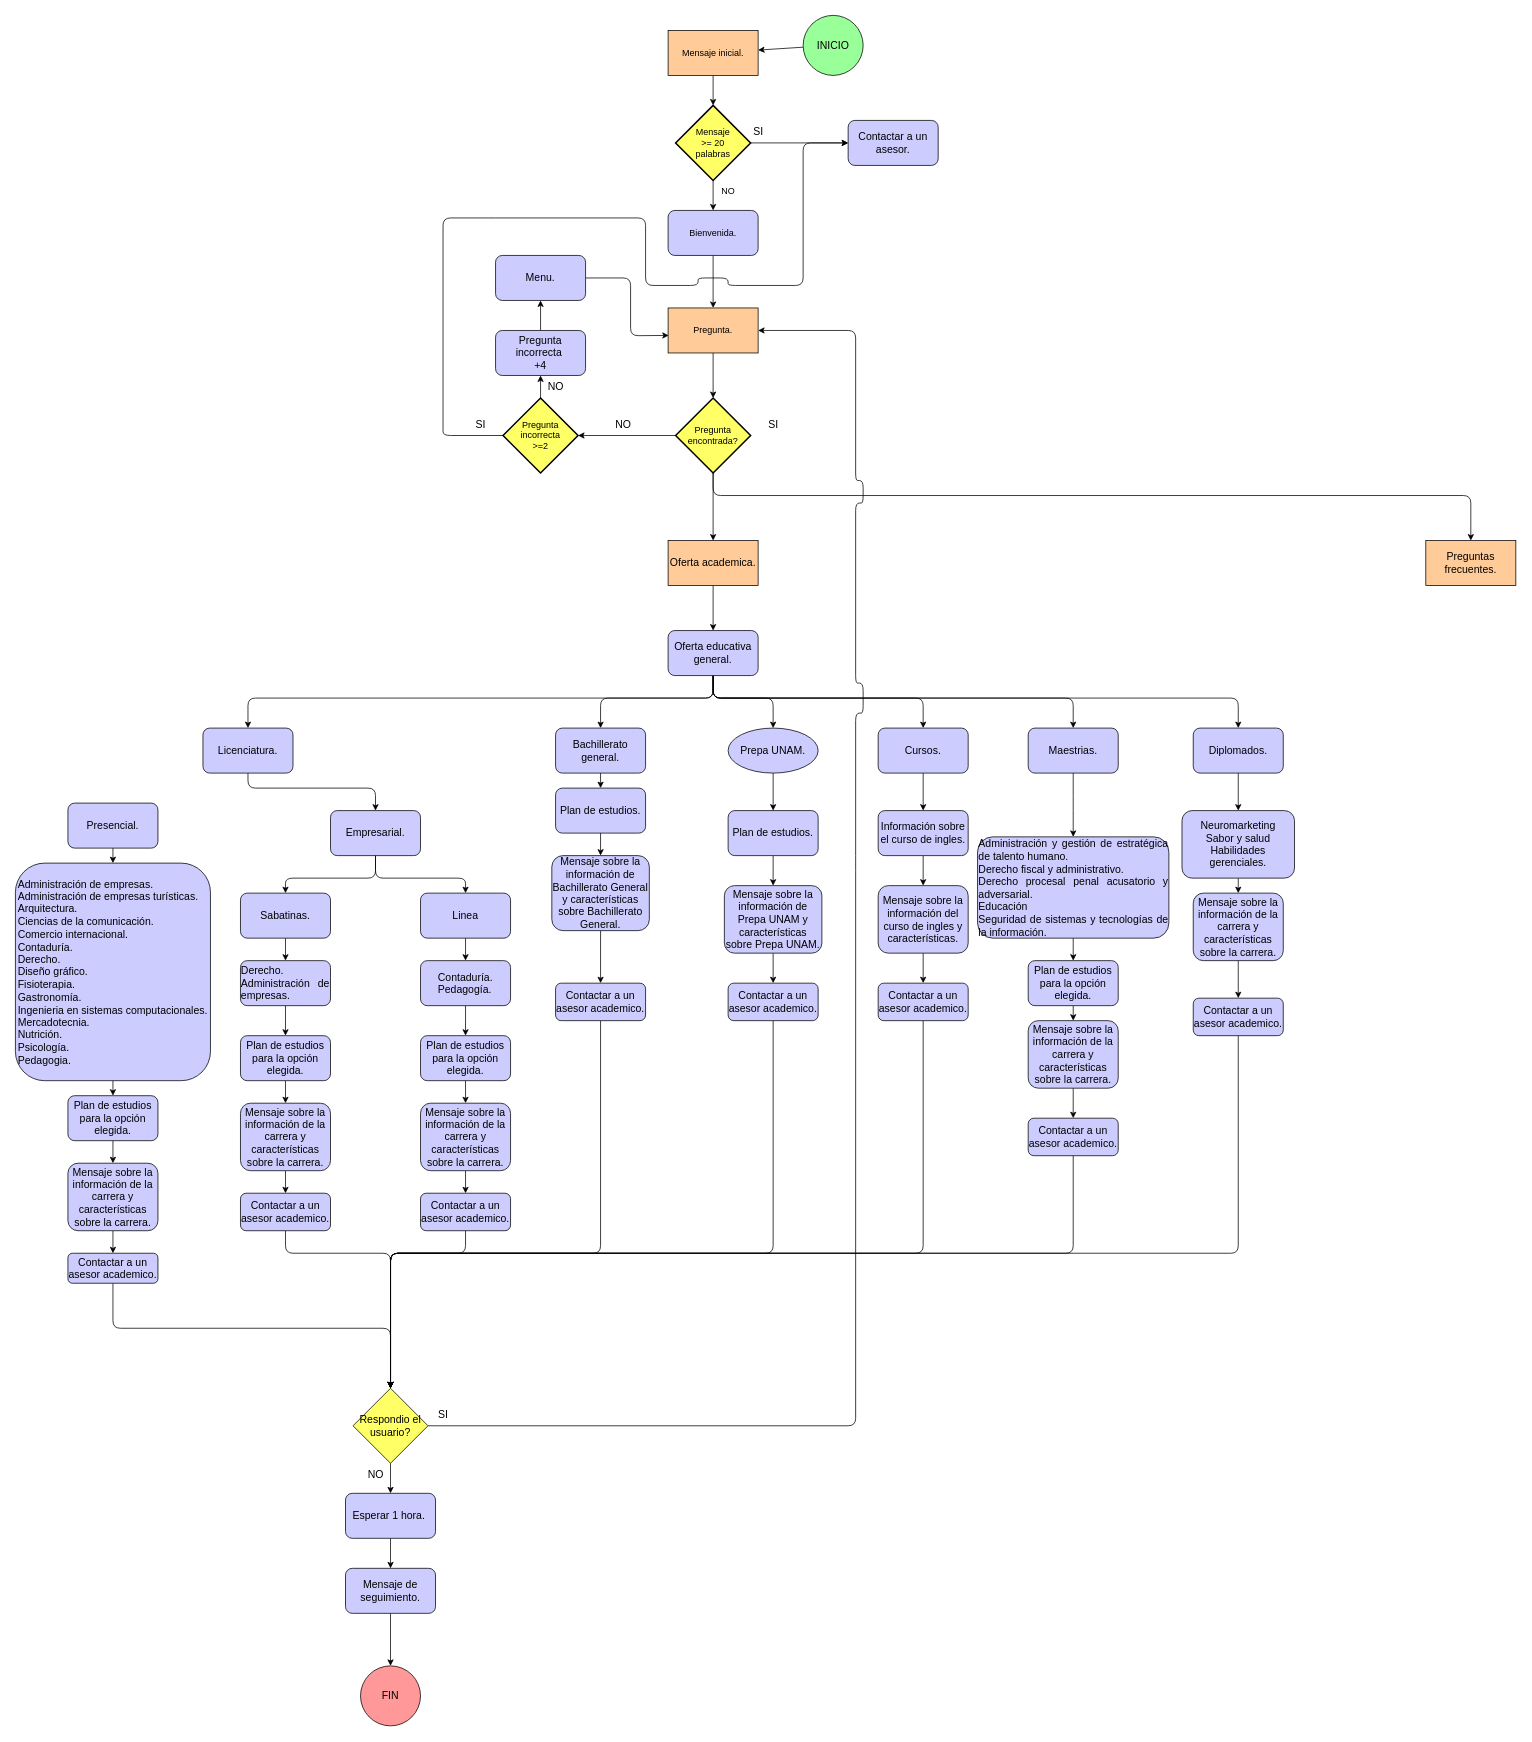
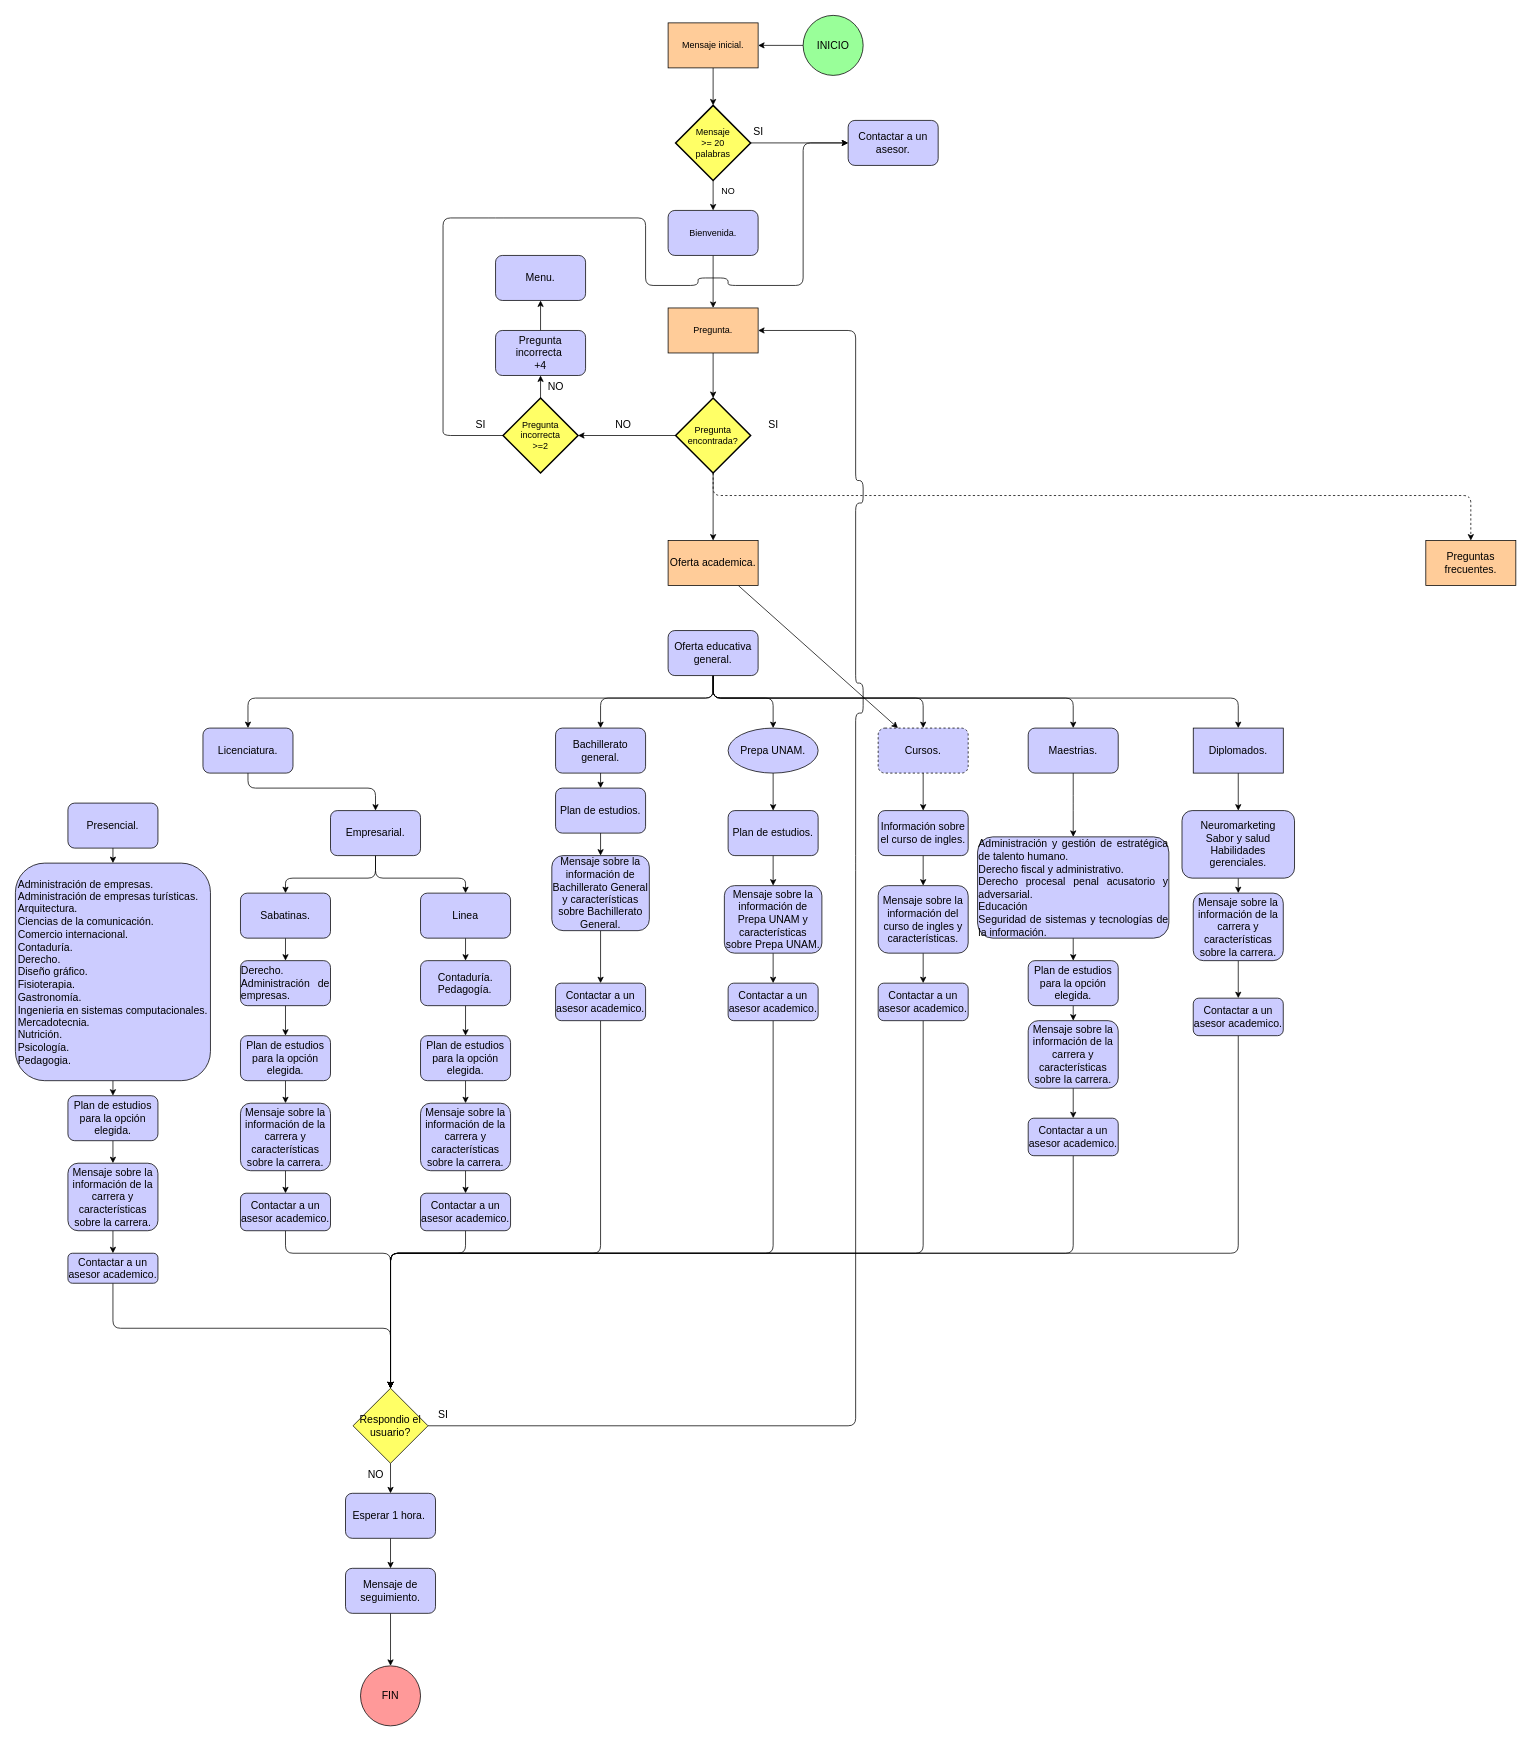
(713, 53) -> (713, 45)
(630, 319) -> none
(1109, 495) -> (1109, 495)
(713, 624) -> (799, 639)
(923, 750) -> (923, 750)
(1238, 750) -> (1238, 750)
